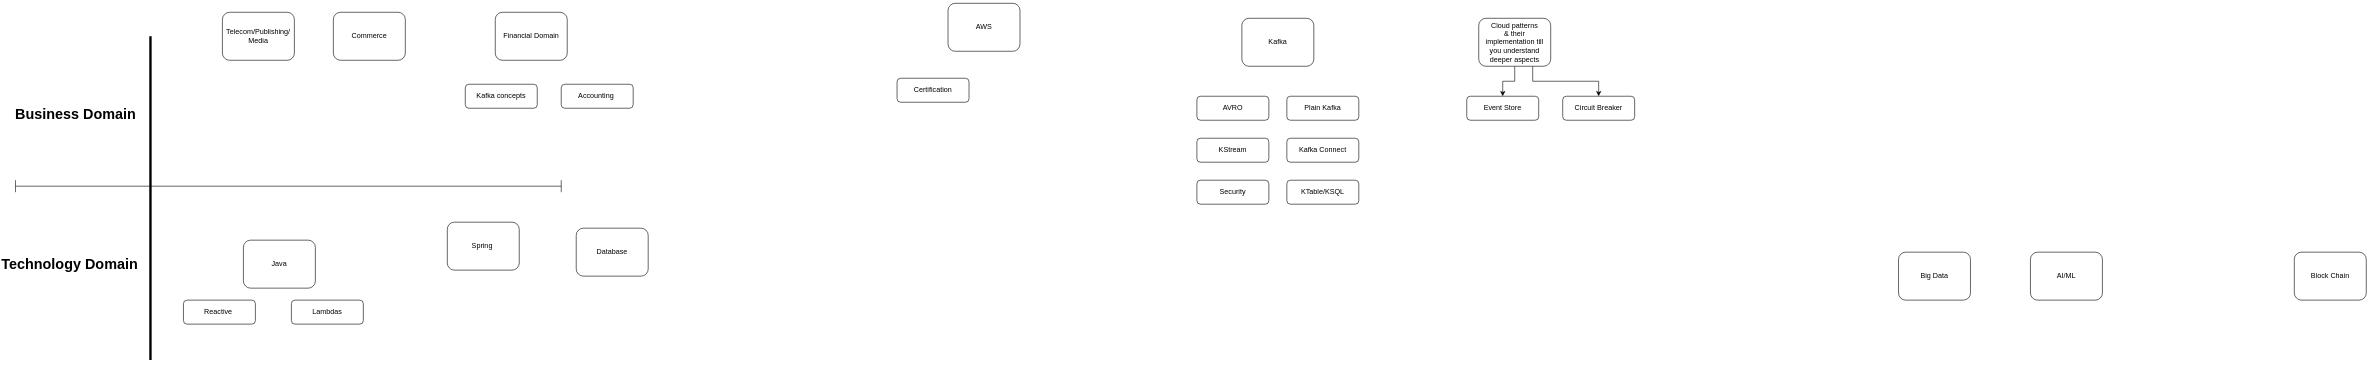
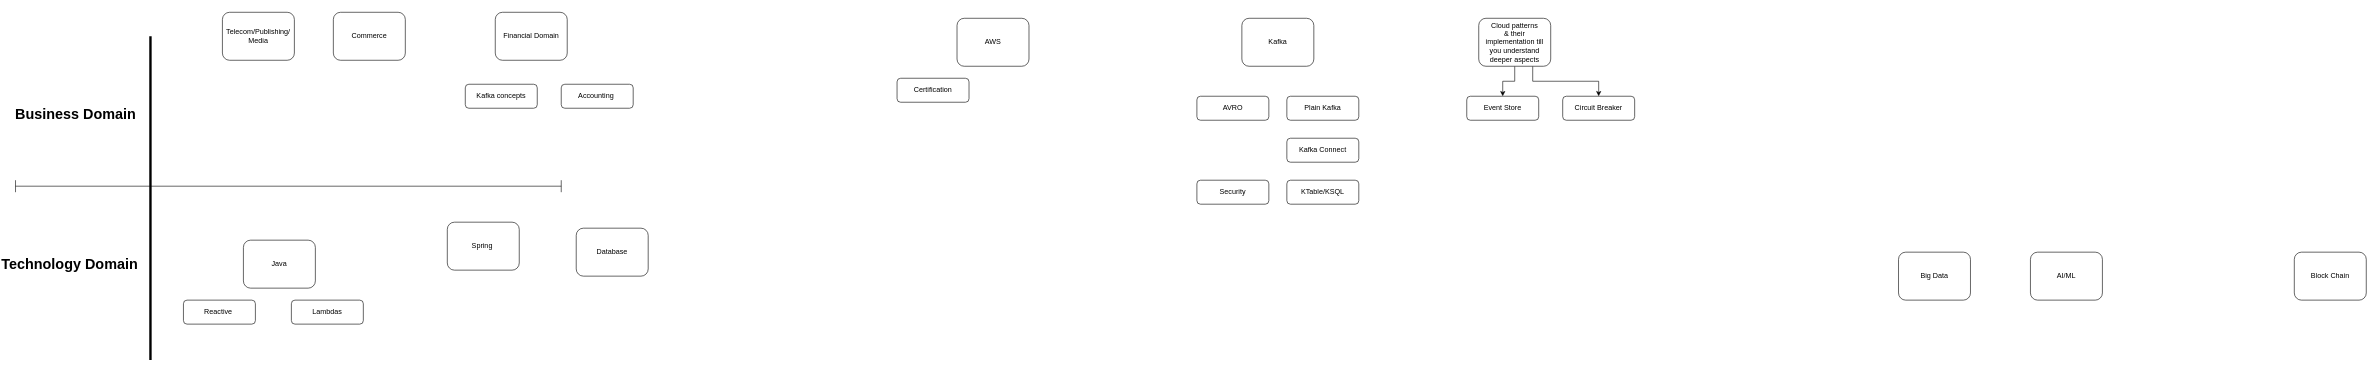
(984, 27) -> (993, 42)
(1233, 150) -> none
